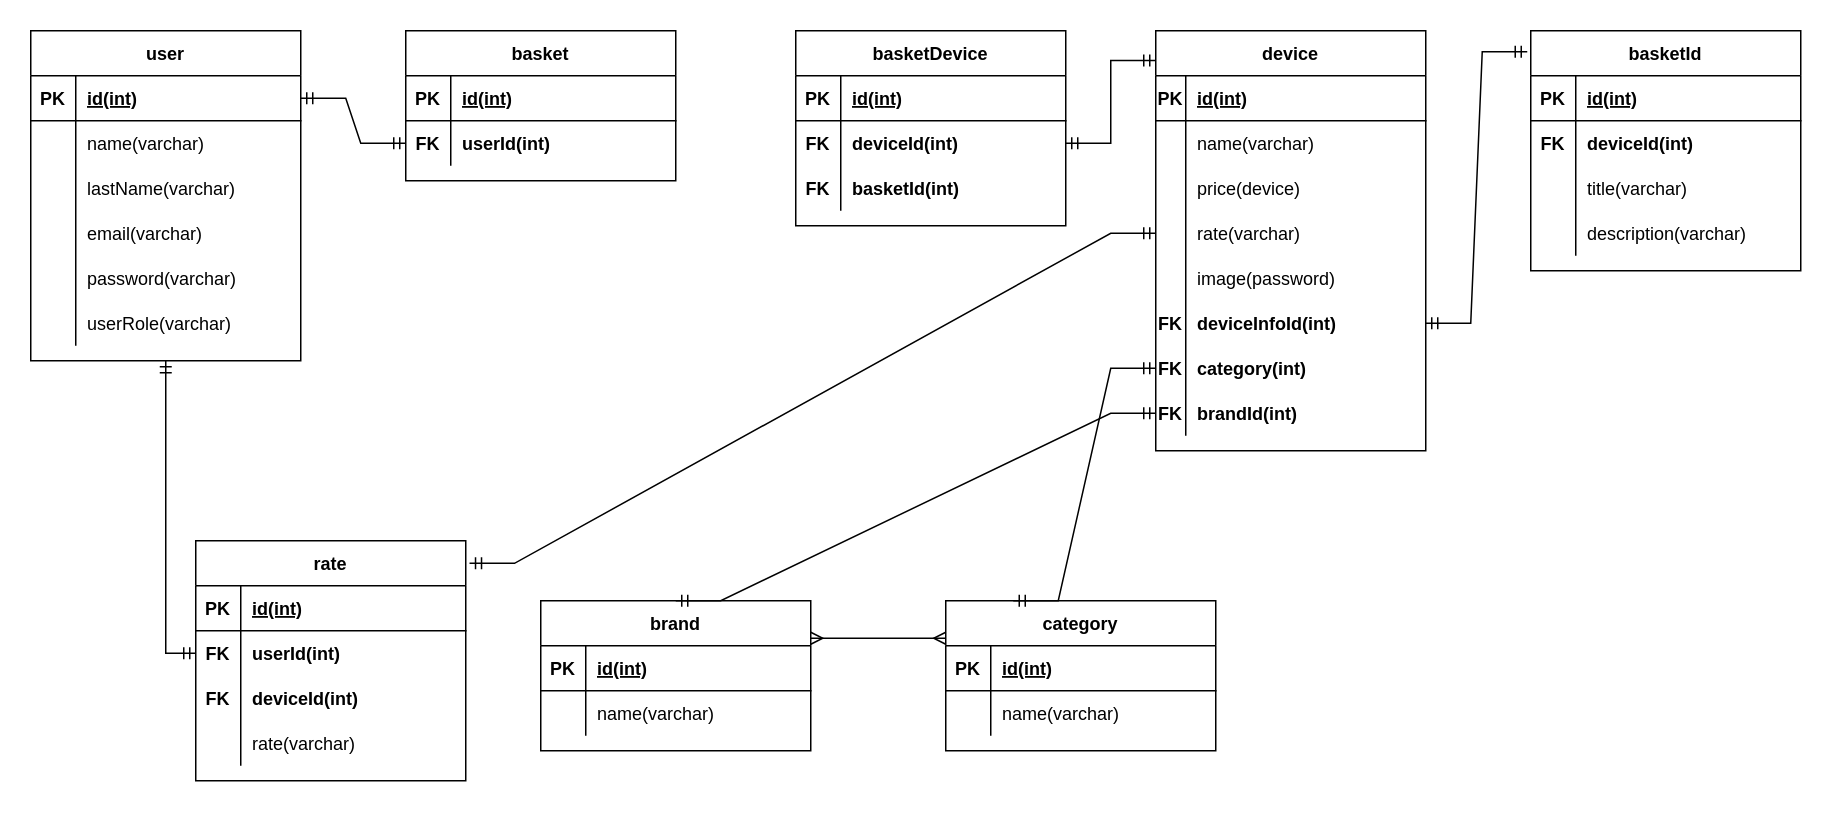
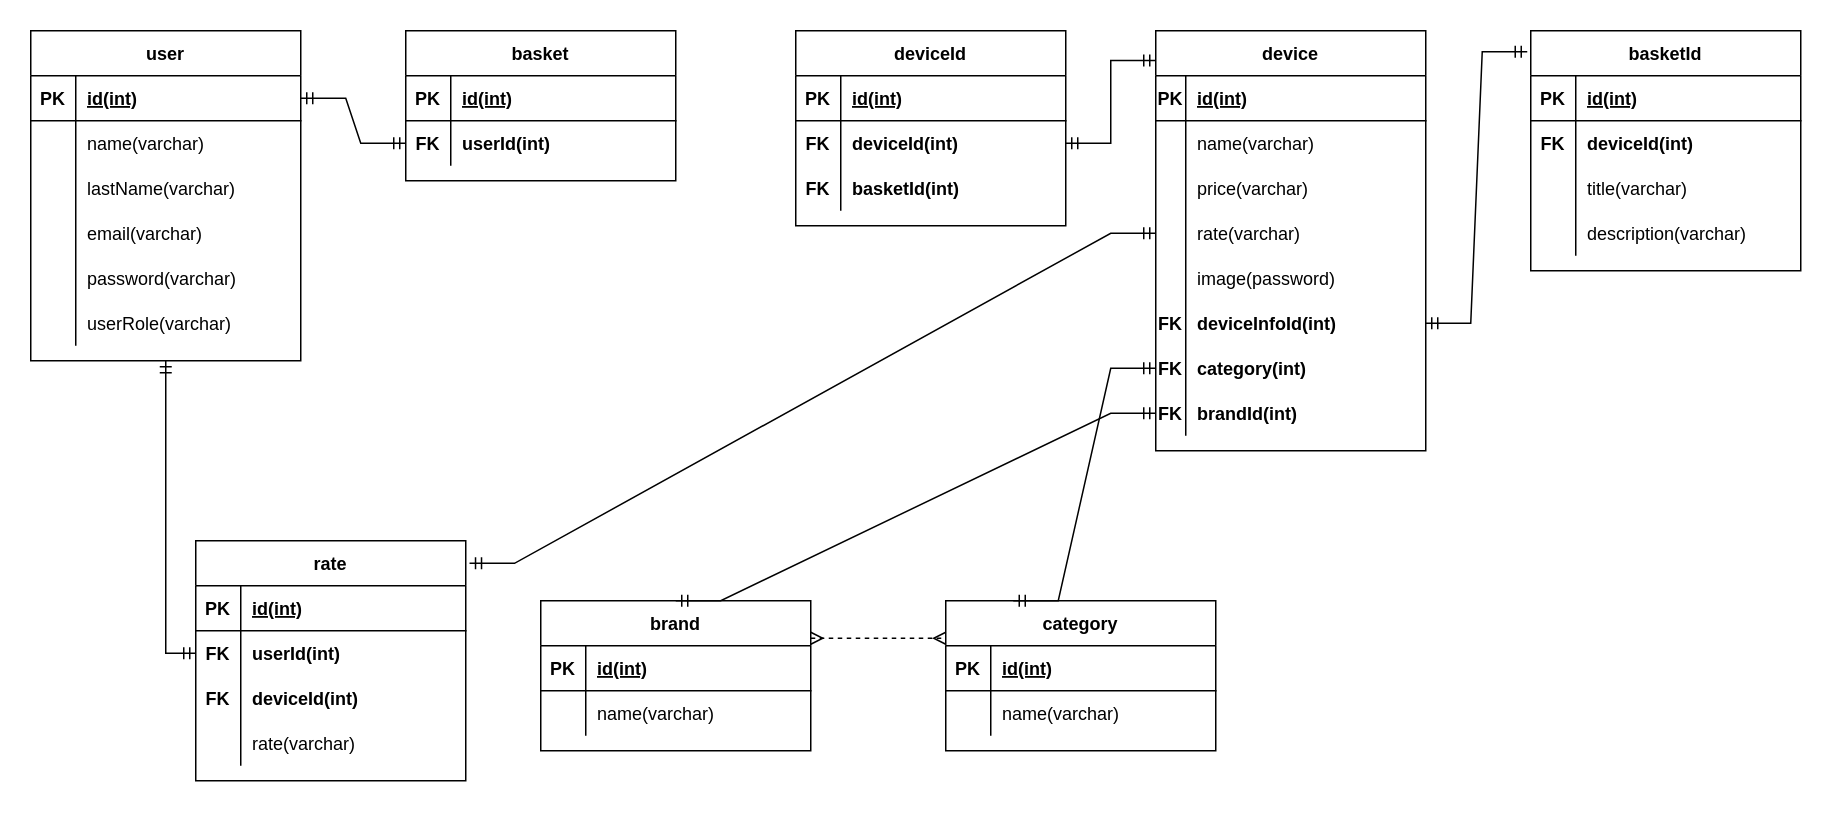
(930, 54) -> (930, 54)
(1258, 189) -> (1265, 189)
(879, 638) -> (879, 638)
